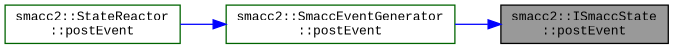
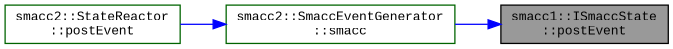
(341, 24) -> (341, 24)
(585, 24) -> (585, 24)
